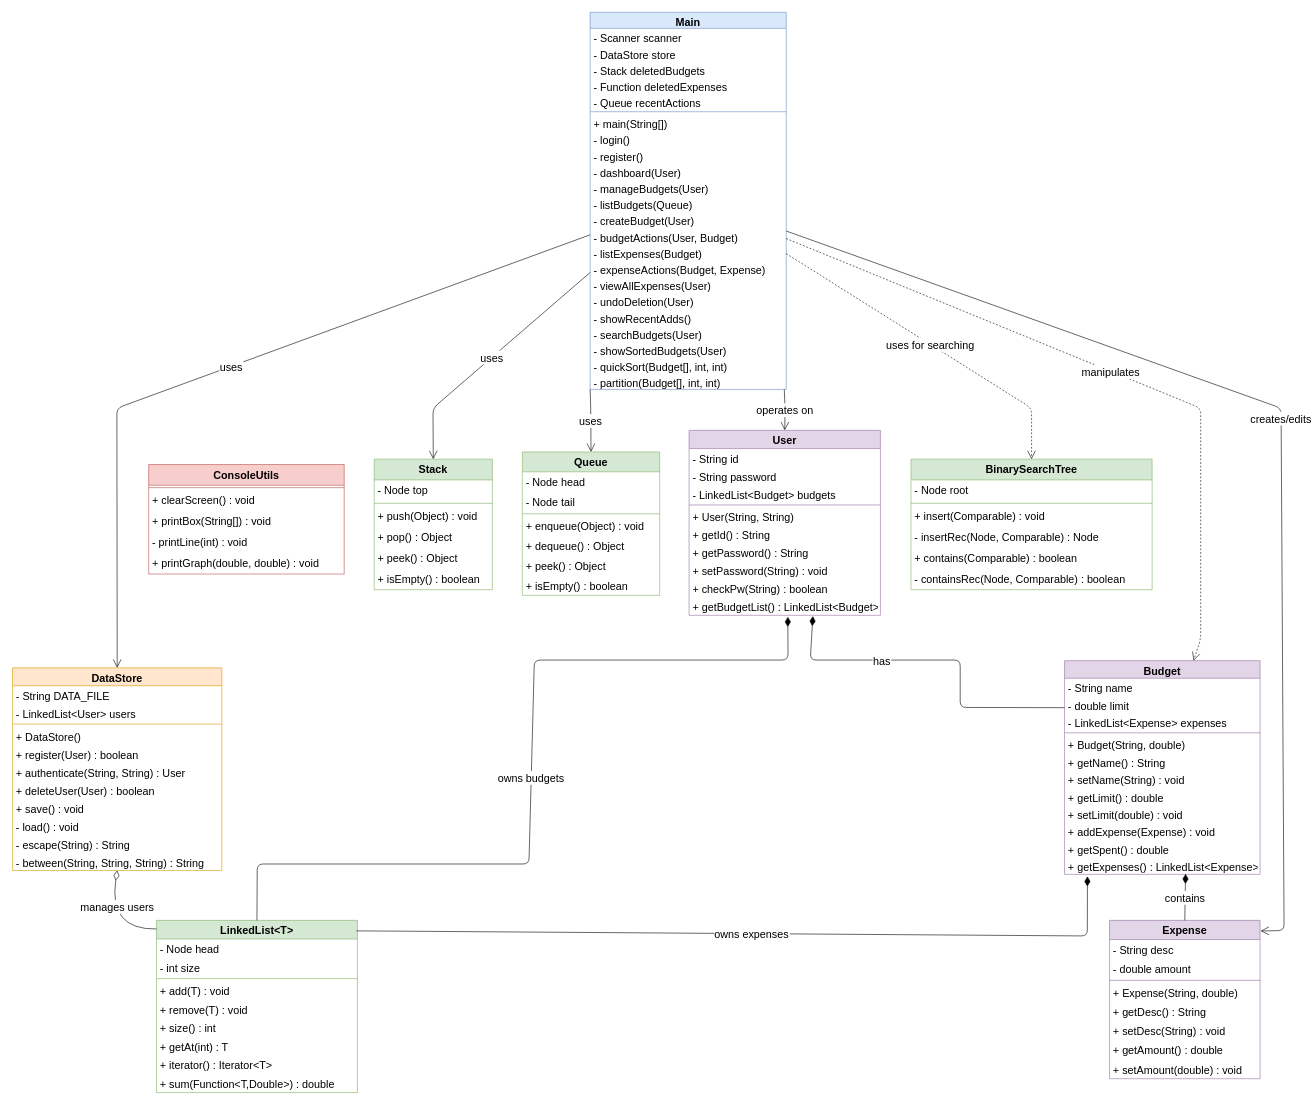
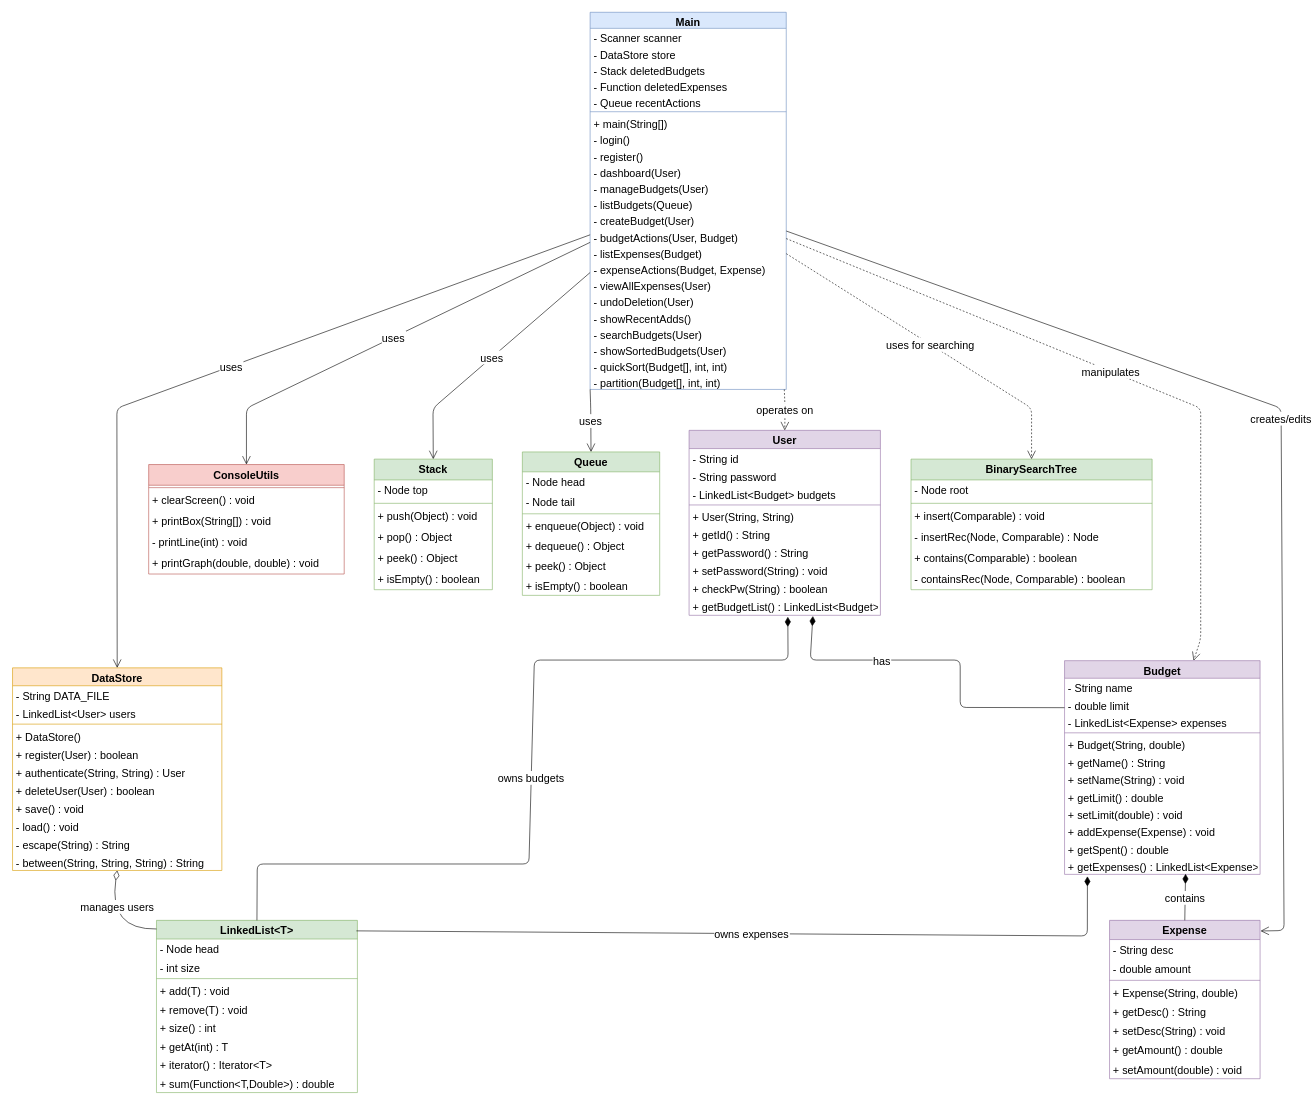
none -> (246, 419)
(785, 422) -> (785, 422)
